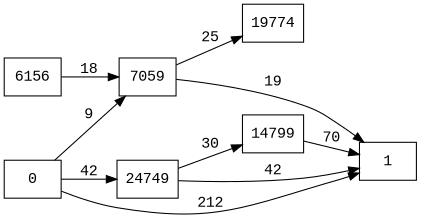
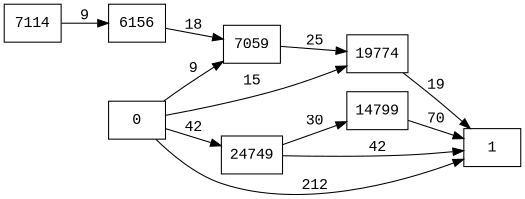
none -> (33, 23)
(270, 95) -> (433, 97)
none -> (252, 97)
